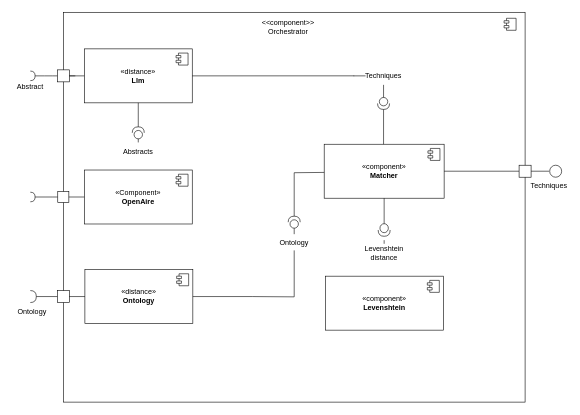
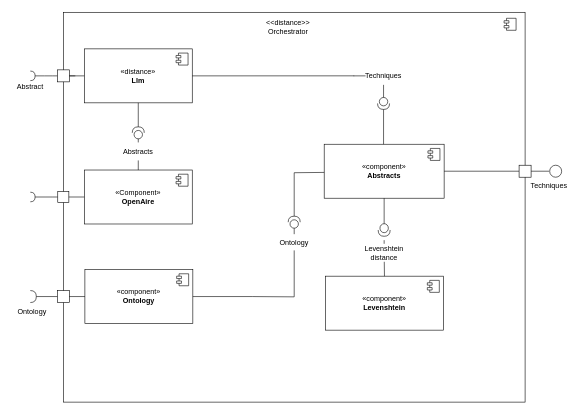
(288, 27) -> (288, 27)
none -> (138, 166)
(384, 171) -> (384, 171)
none -> (385, 269)
(139, 297) -> (139, 297)
